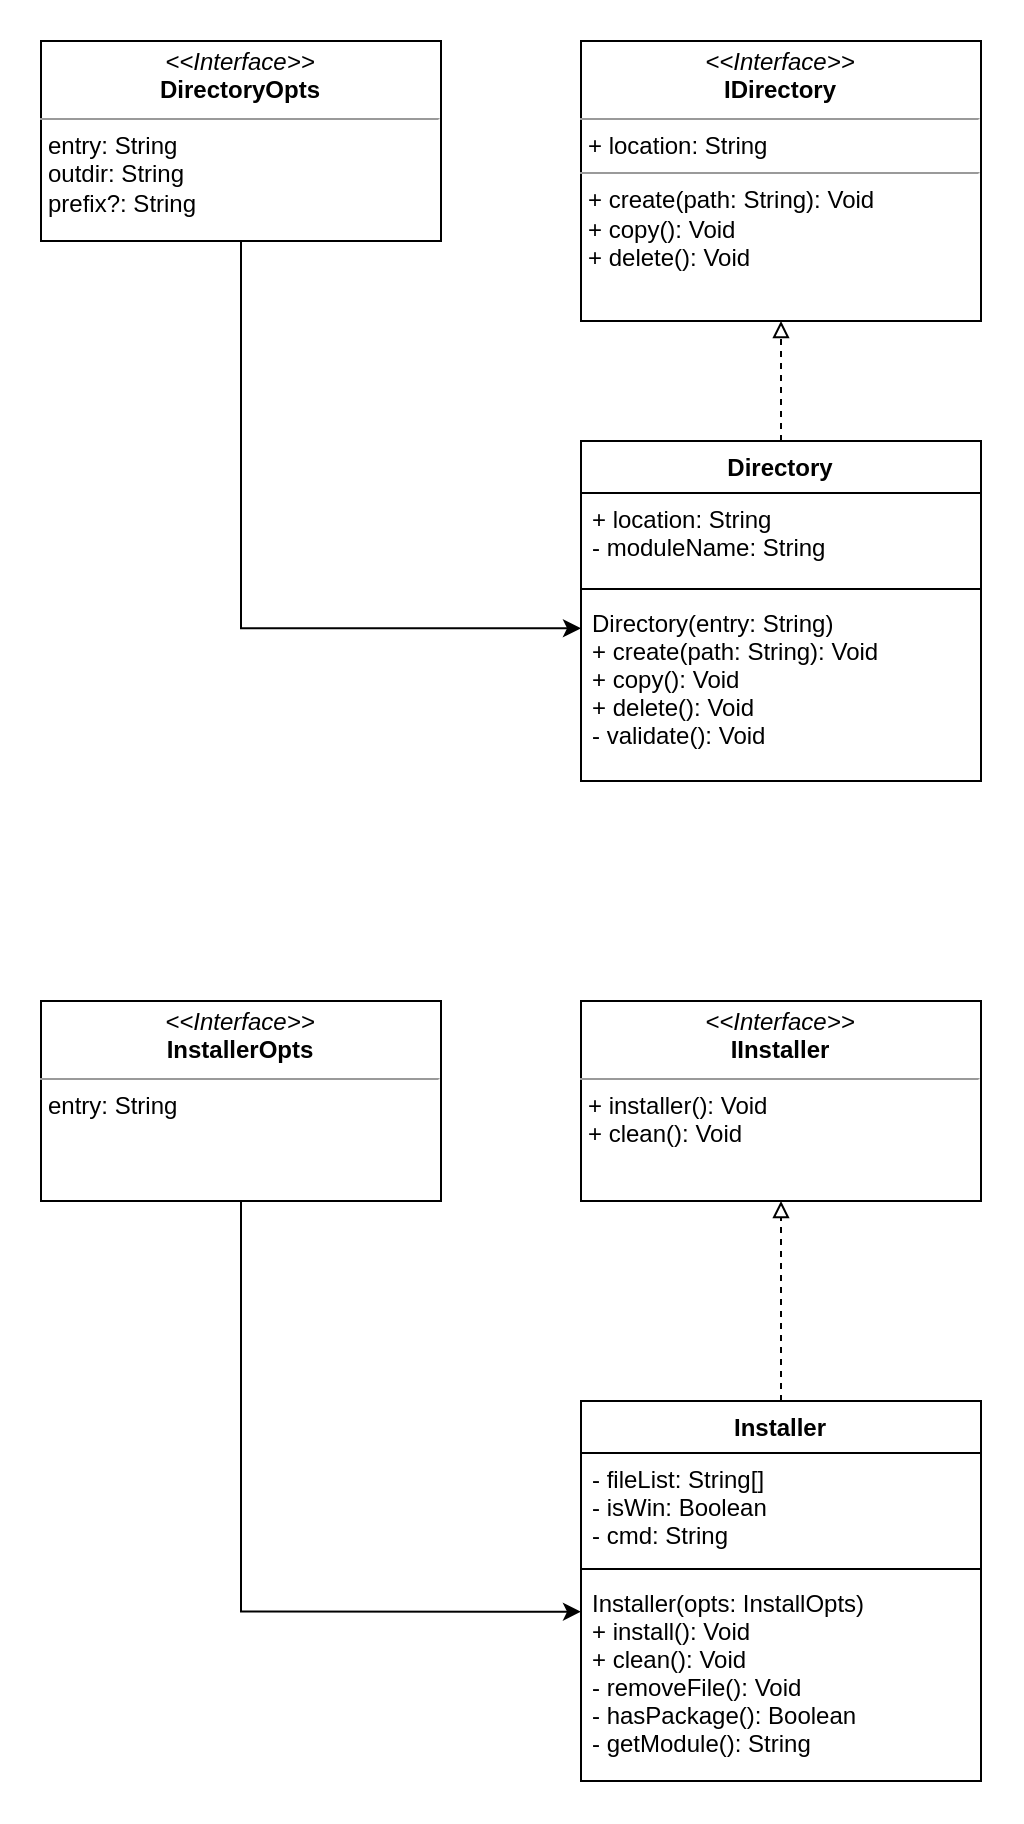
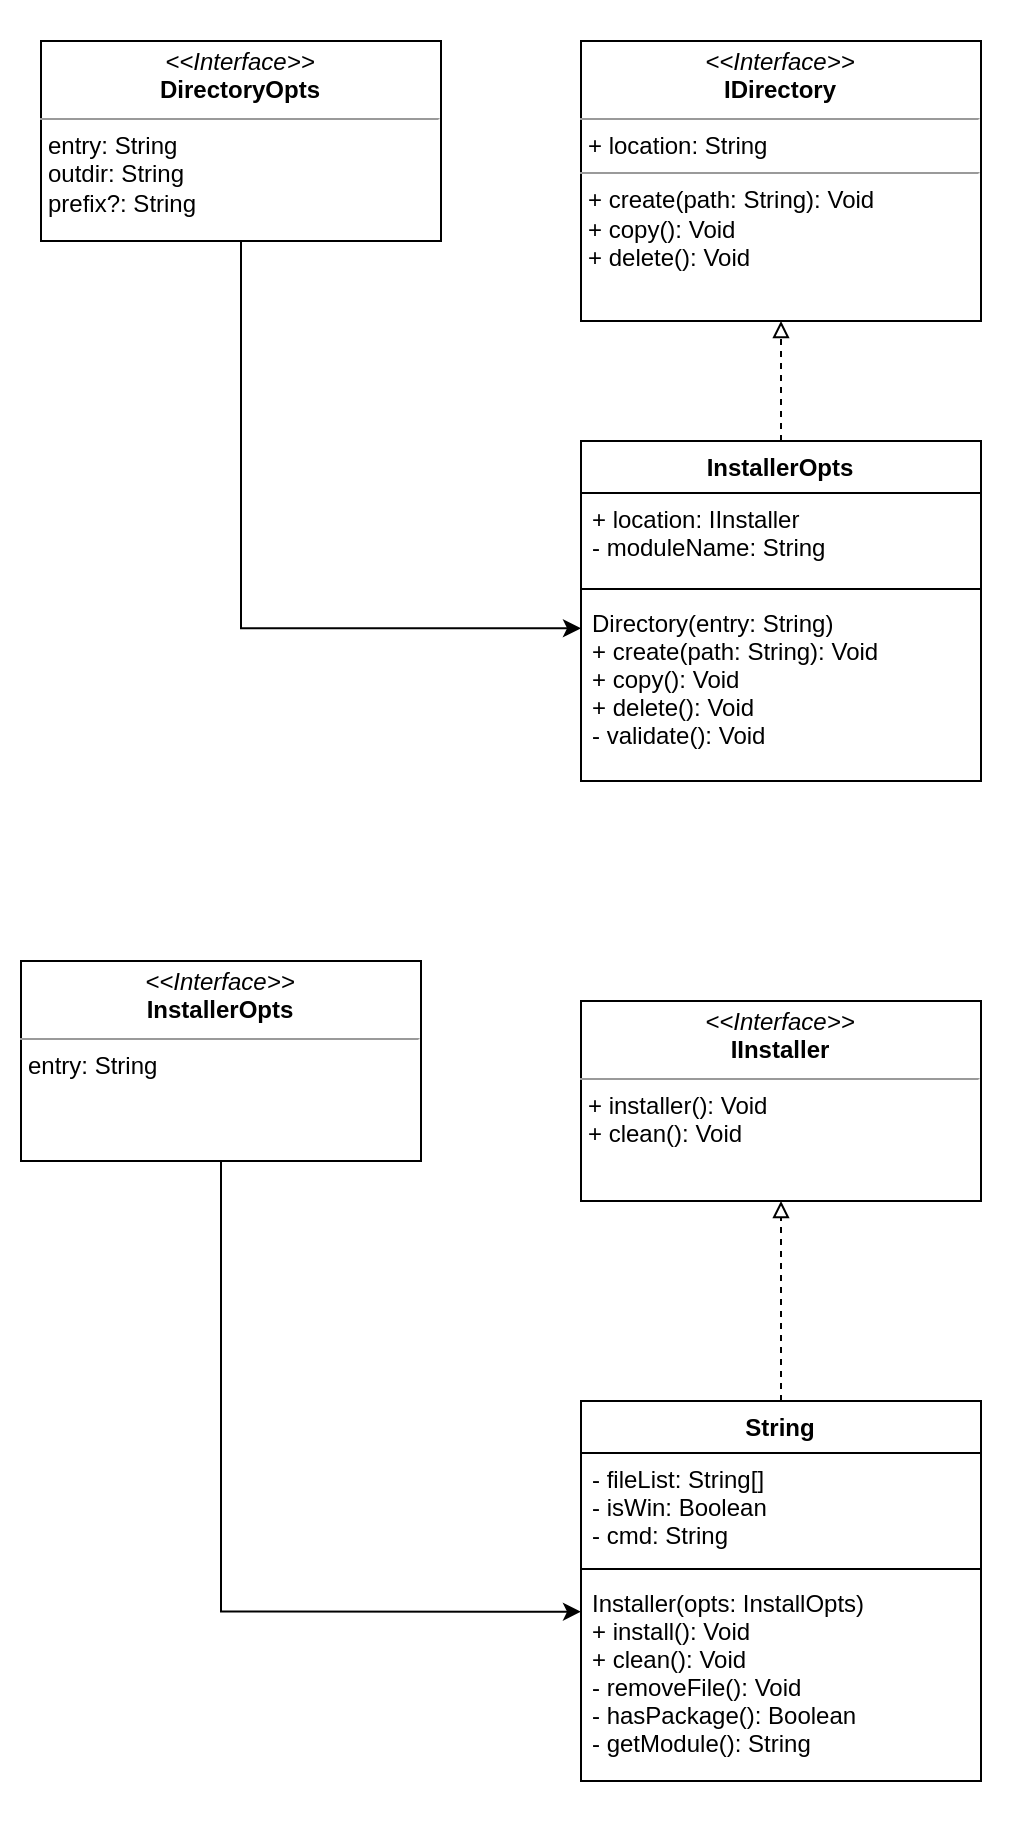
(780, 468) -> (780, 468)
(694, 520) -> (718, 520)
(241, 1101) -> (221, 1061)
(780, 1428) -> (780, 1428)
